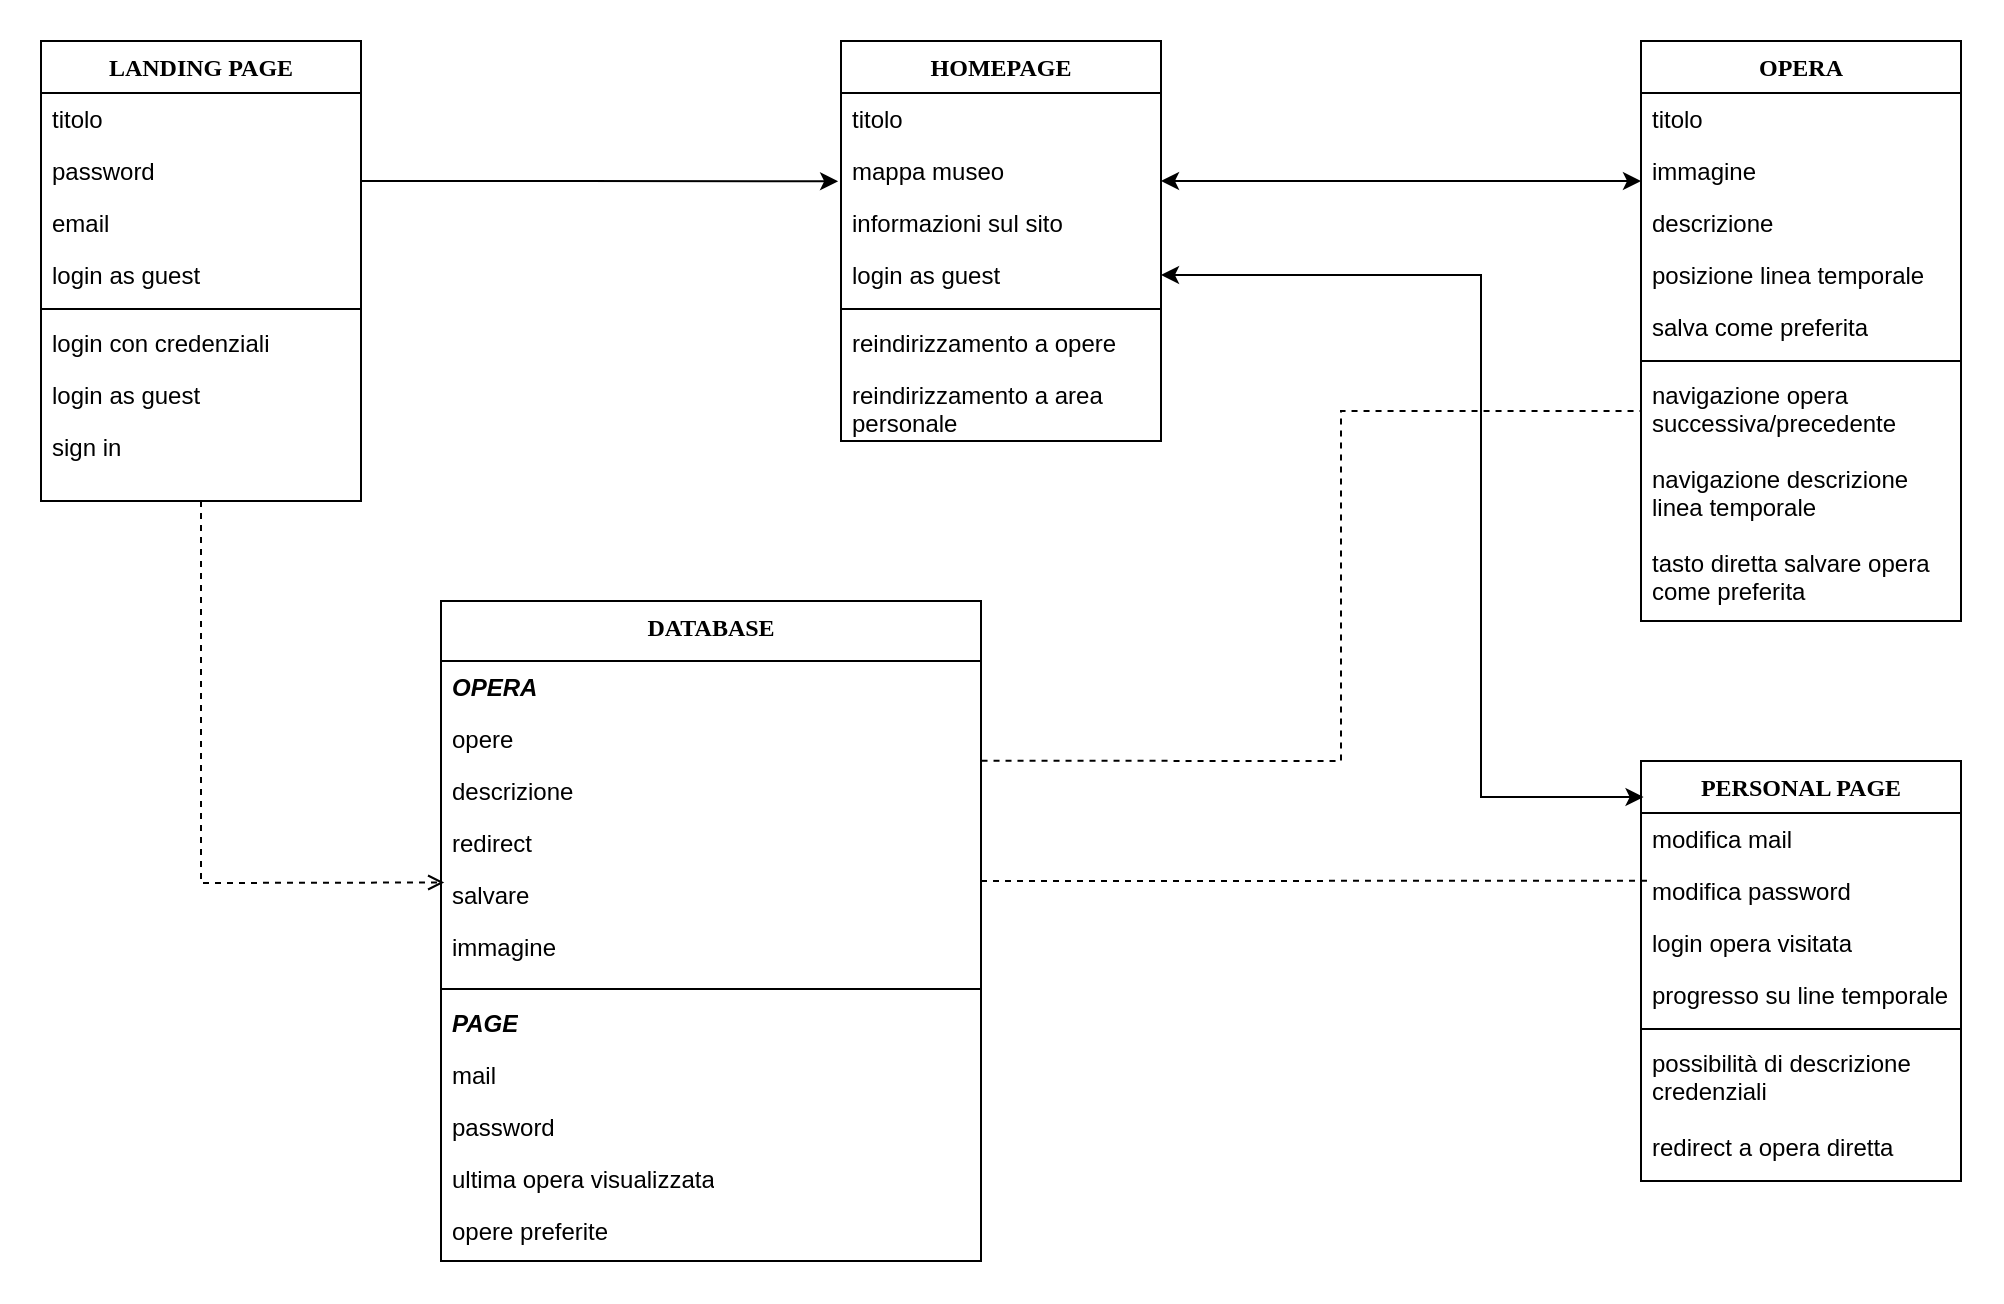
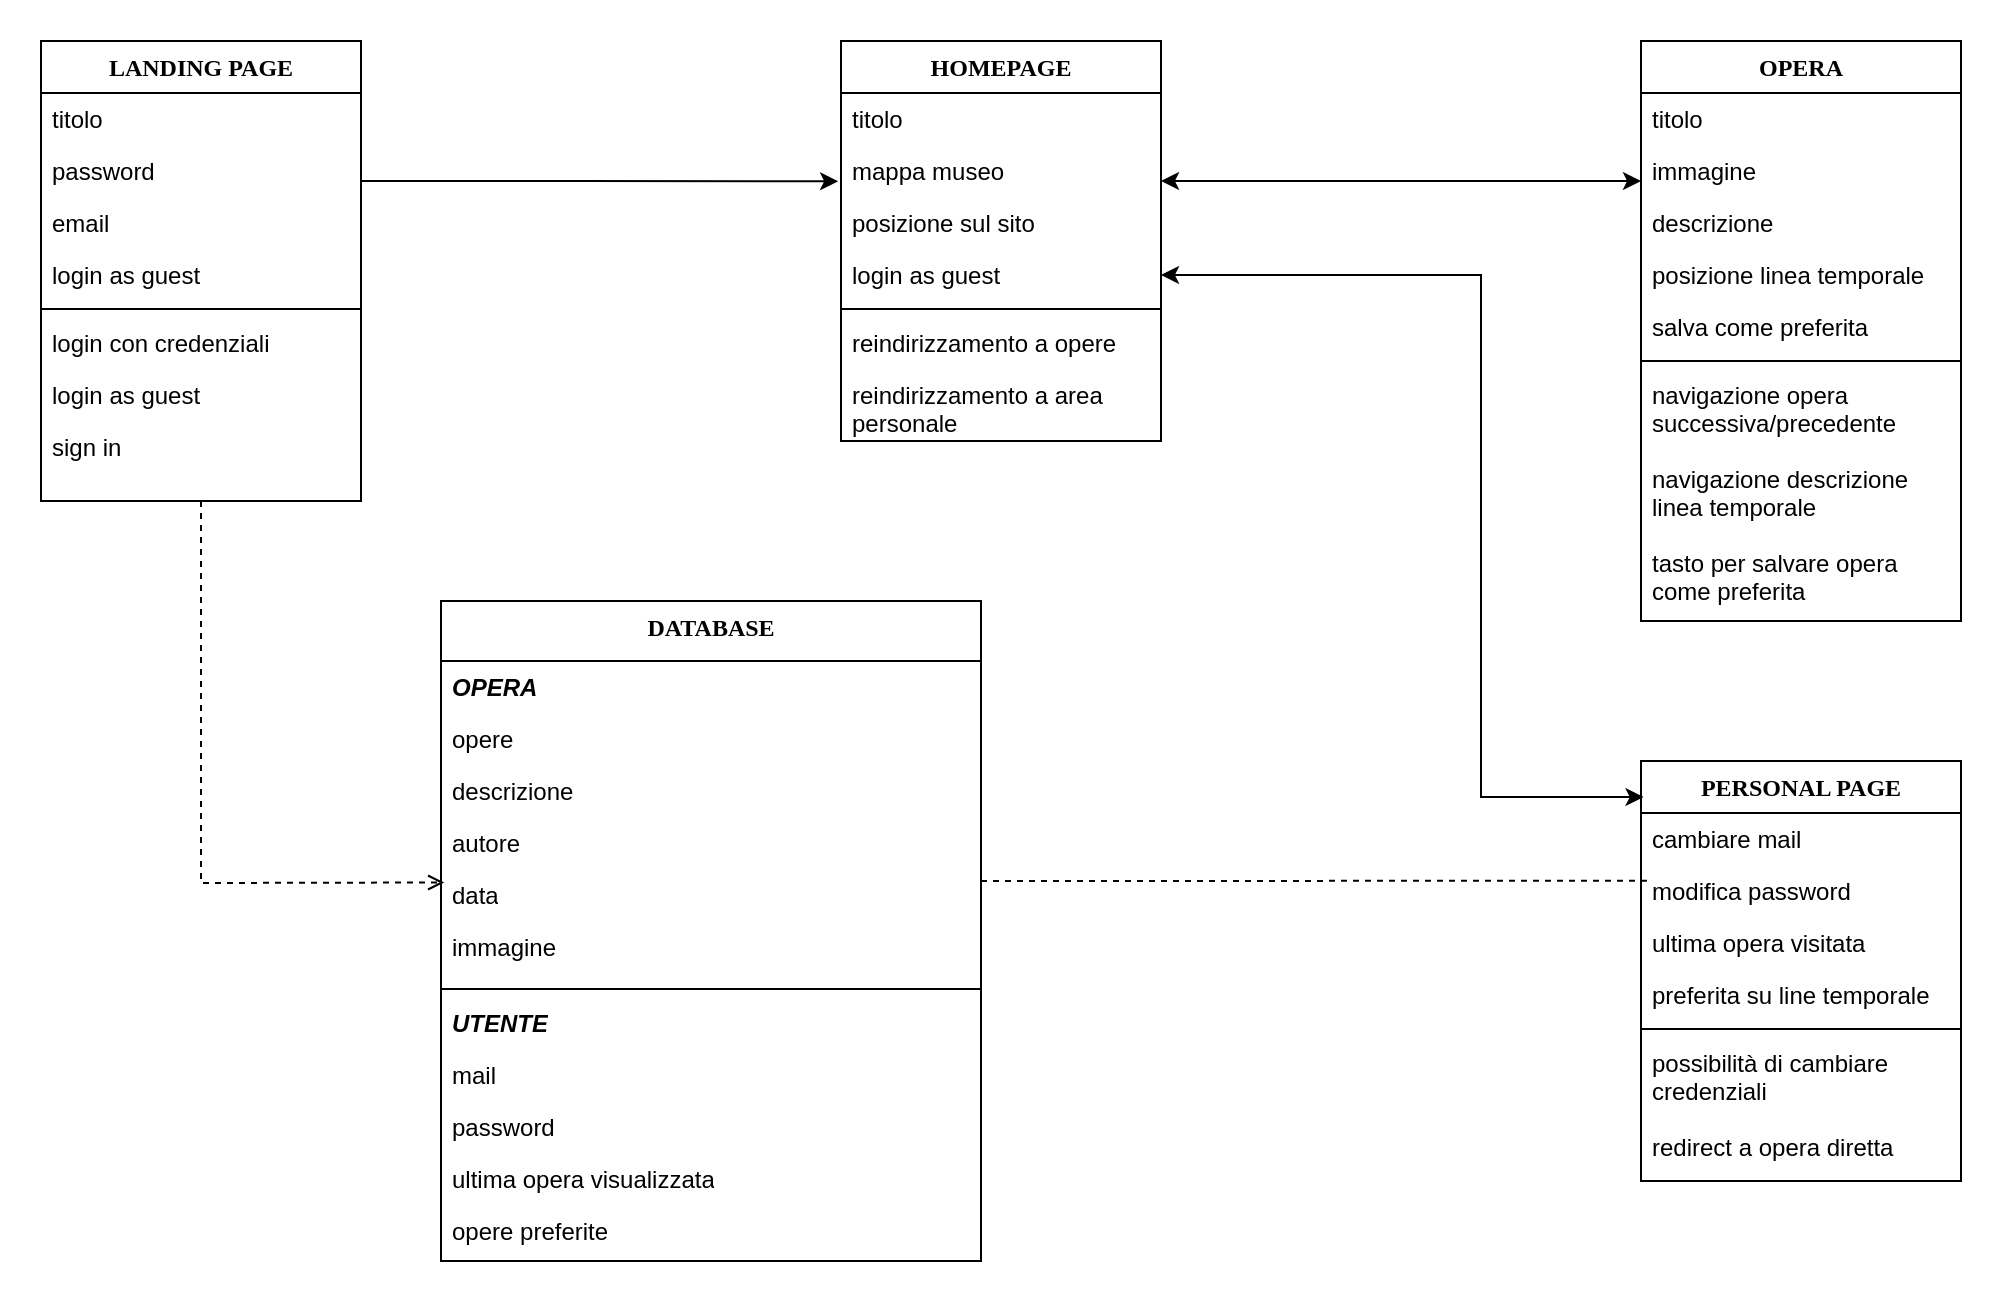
(972, 225) -> (955, 225)
(1803, 580) -> (1803, 580)
(1341, 620) -> none
(1725, 841) -> (1728, 841)
(504, 845) -> (493, 845)
(497, 897) -> (480, 897)
(1769, 945) -> (1775, 945)
(1803, 1012) -> (1803, 1012)
(480, 1025) -> (493, 1025)
(1803, 1080) -> (1803, 1080)
